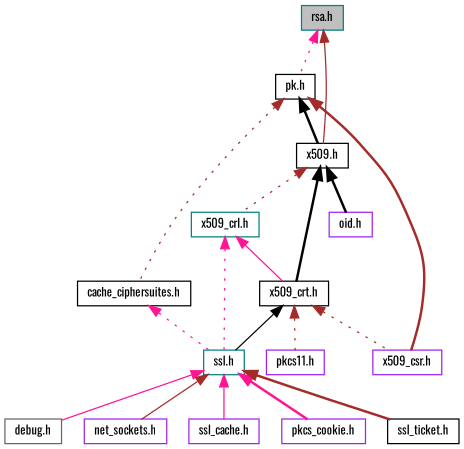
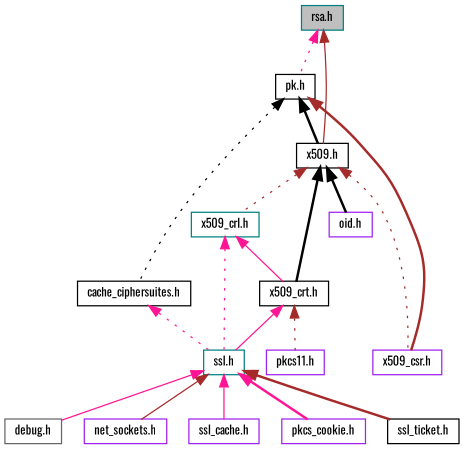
(199, 188) -> (199, 188)
(356, 331) -> (399, 255)
(255, 332) -> (255, 332)
